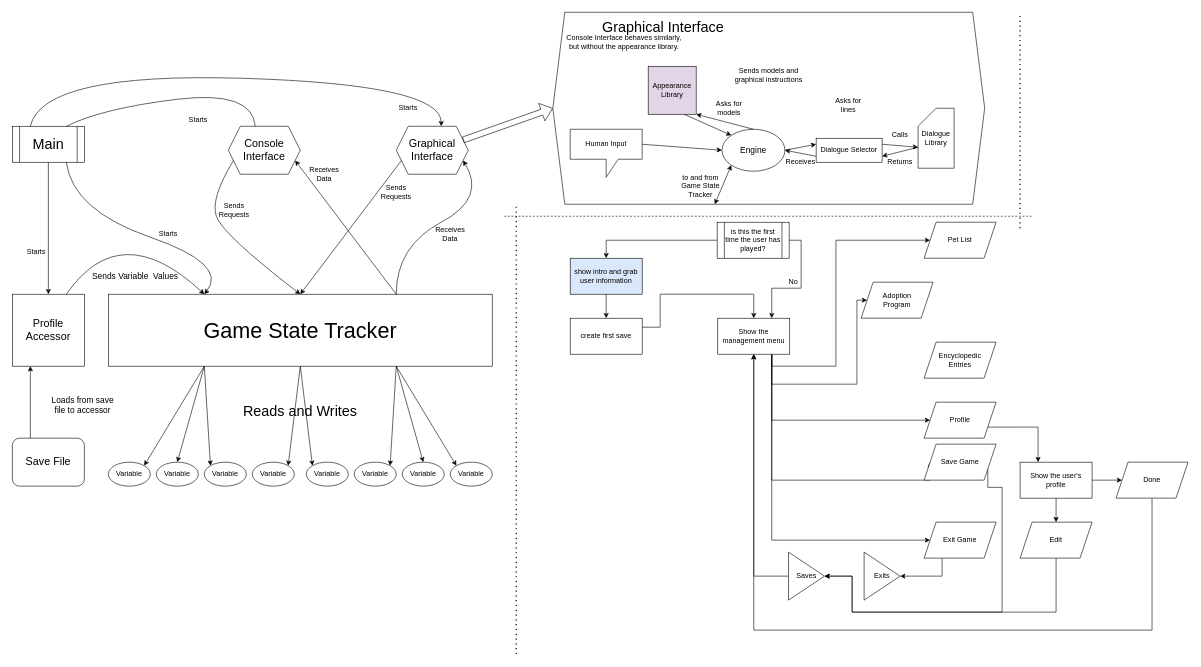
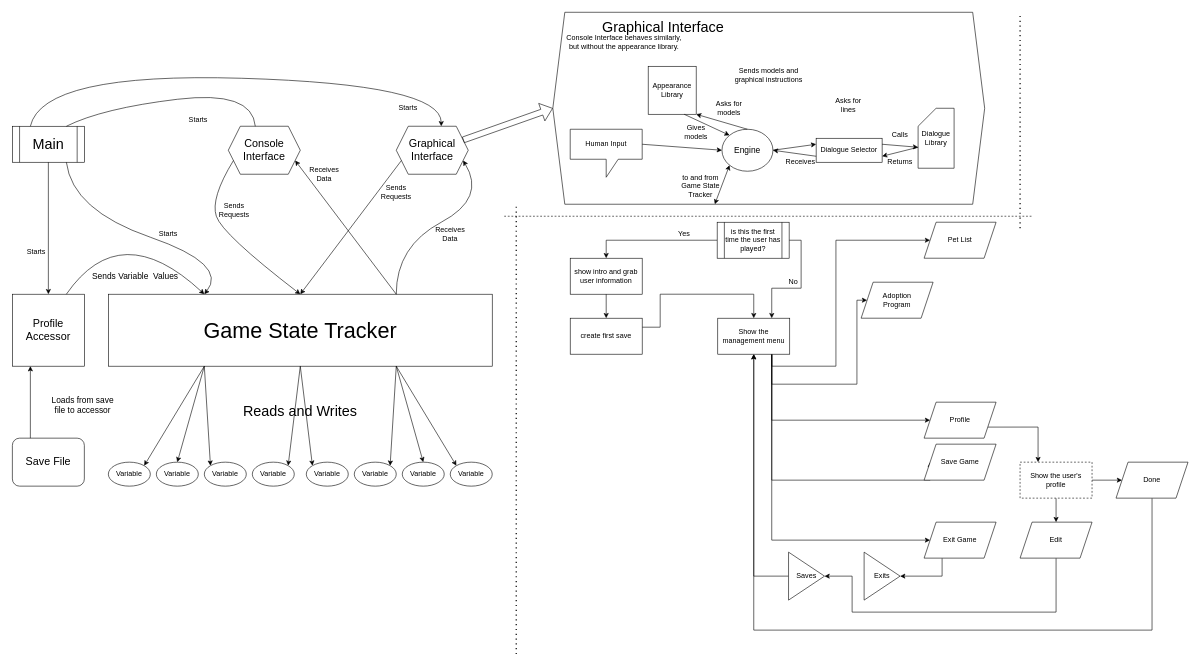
(672, 90) -> (672, 90)
none -> (696, 132)
(754, 150) -> (748, 150)
none -> (684, 234)
(606, 276) -> (606, 276)
(960, 360) -> none
(1056, 480) -> (1056, 480)
(1002, 533) -> none
